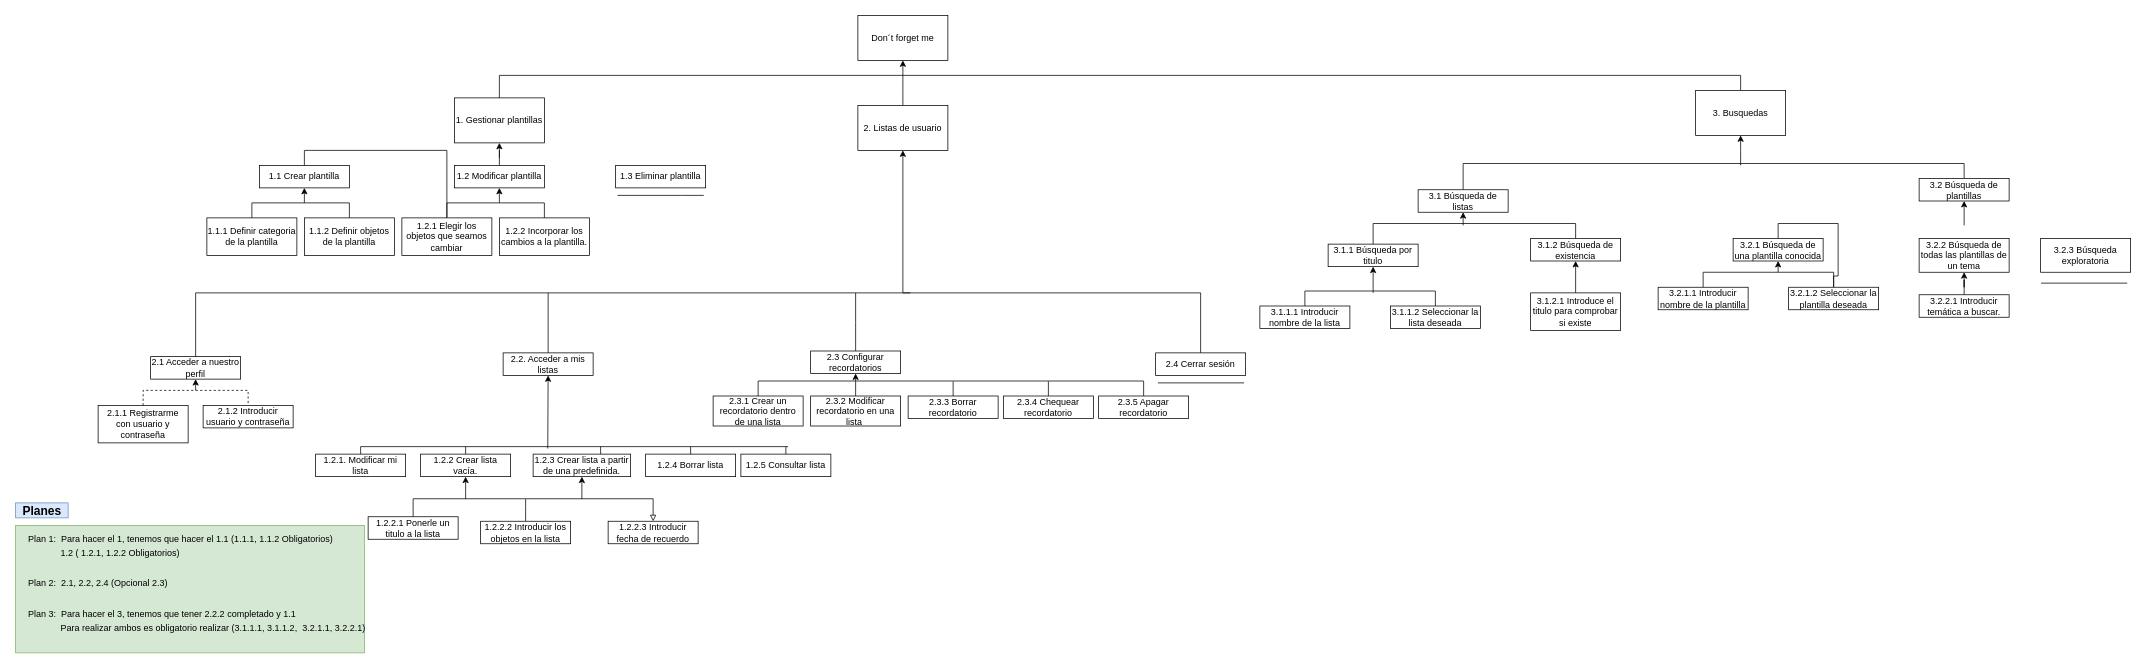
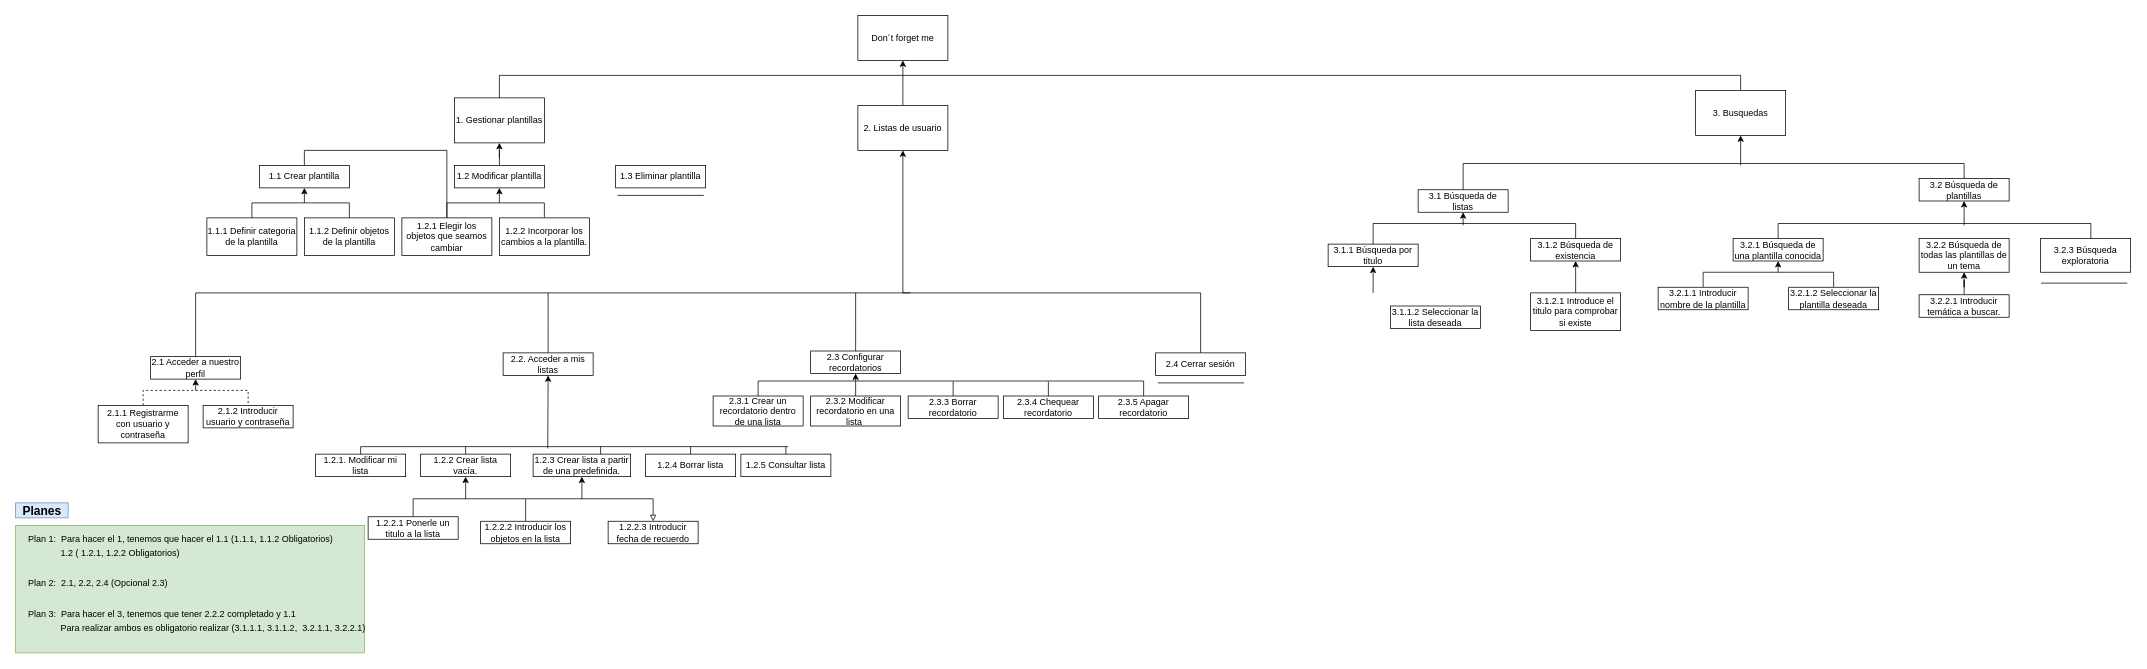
(1838, 250) -> (1970, 224)
(1370, 291) -> none
(1305, 317) -> none
